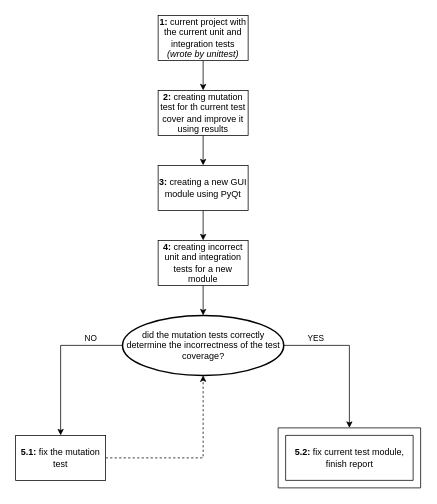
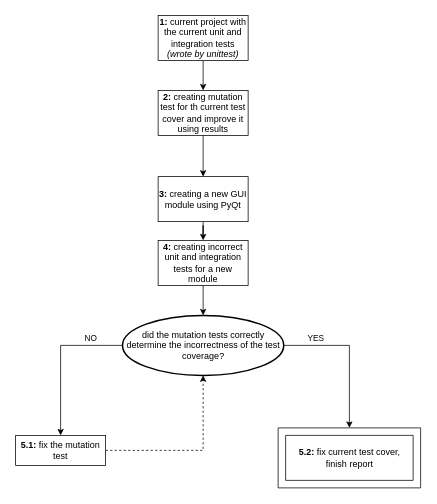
(203, 188) -> (203, 199)
(60, 458) -> (60, 450)
(350, 458) -> (350, 458)
